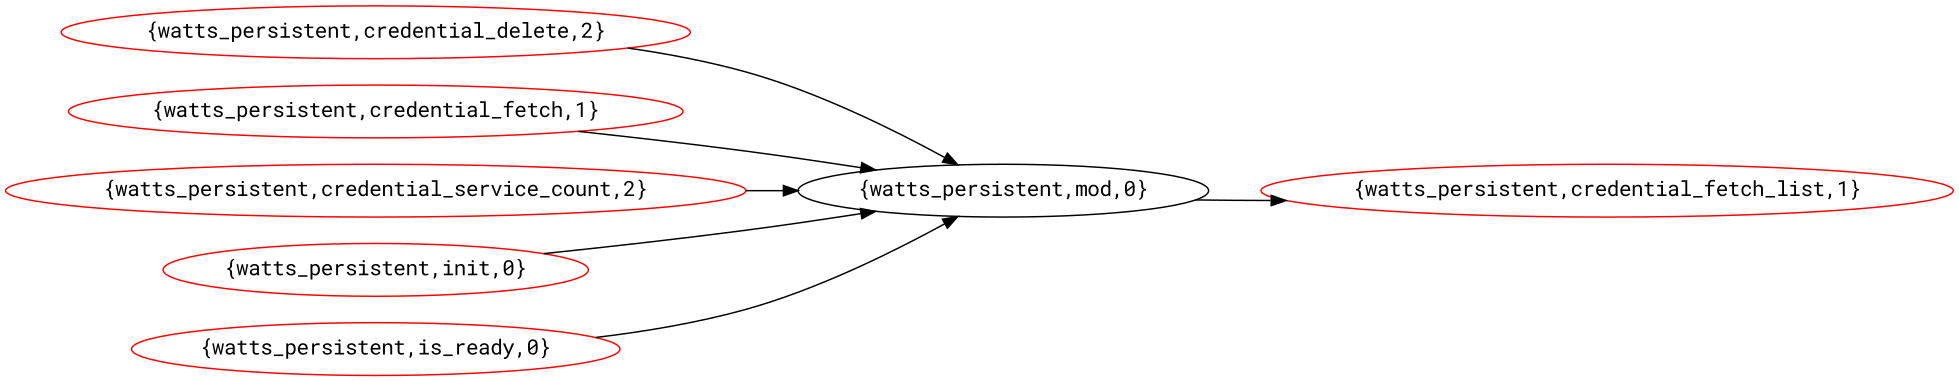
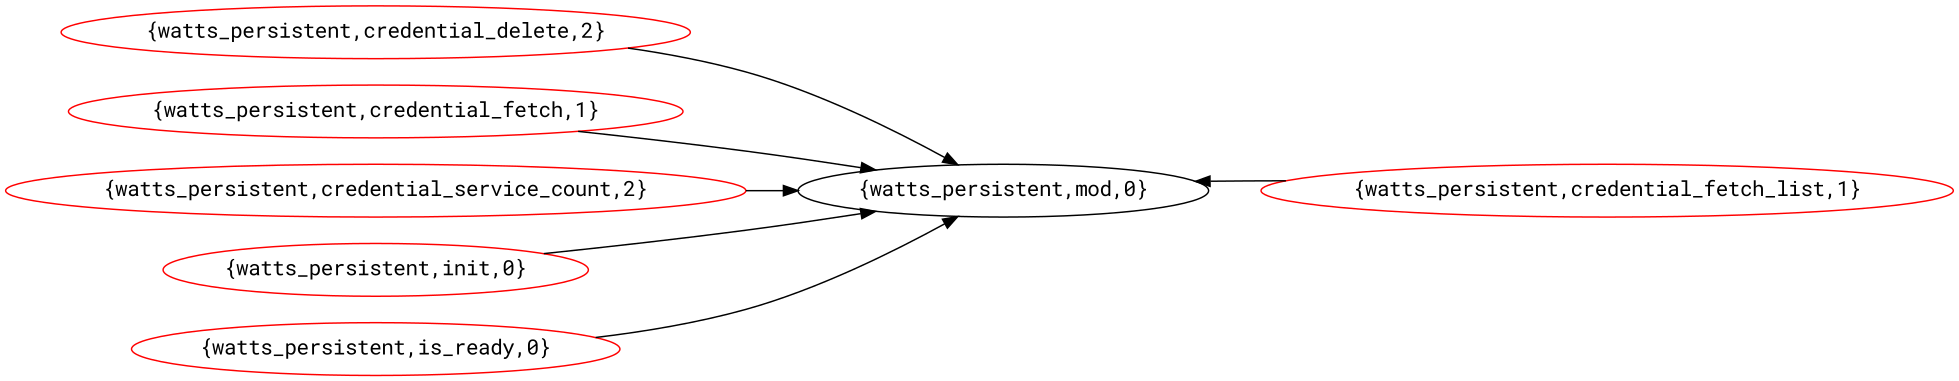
(1233, 200) -> (1248, 181)
